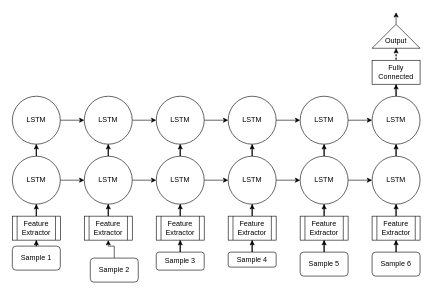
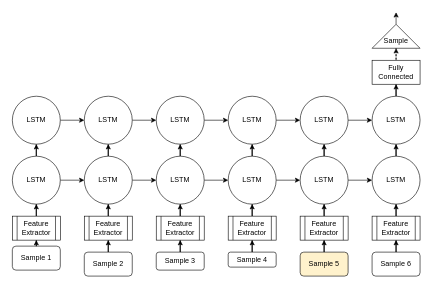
(396, 36) -> (396, 36)
(324, 264) -> (324, 264)
(114, 270) -> (108, 264)
